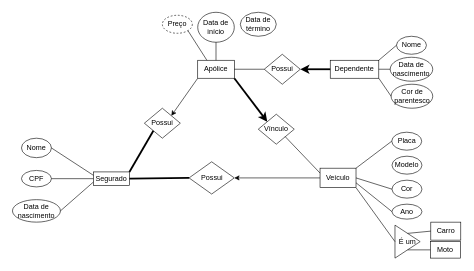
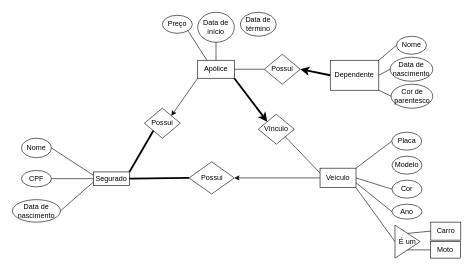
(177, 24) -> (177, 24)
(355, 69) -> (355, 75)
